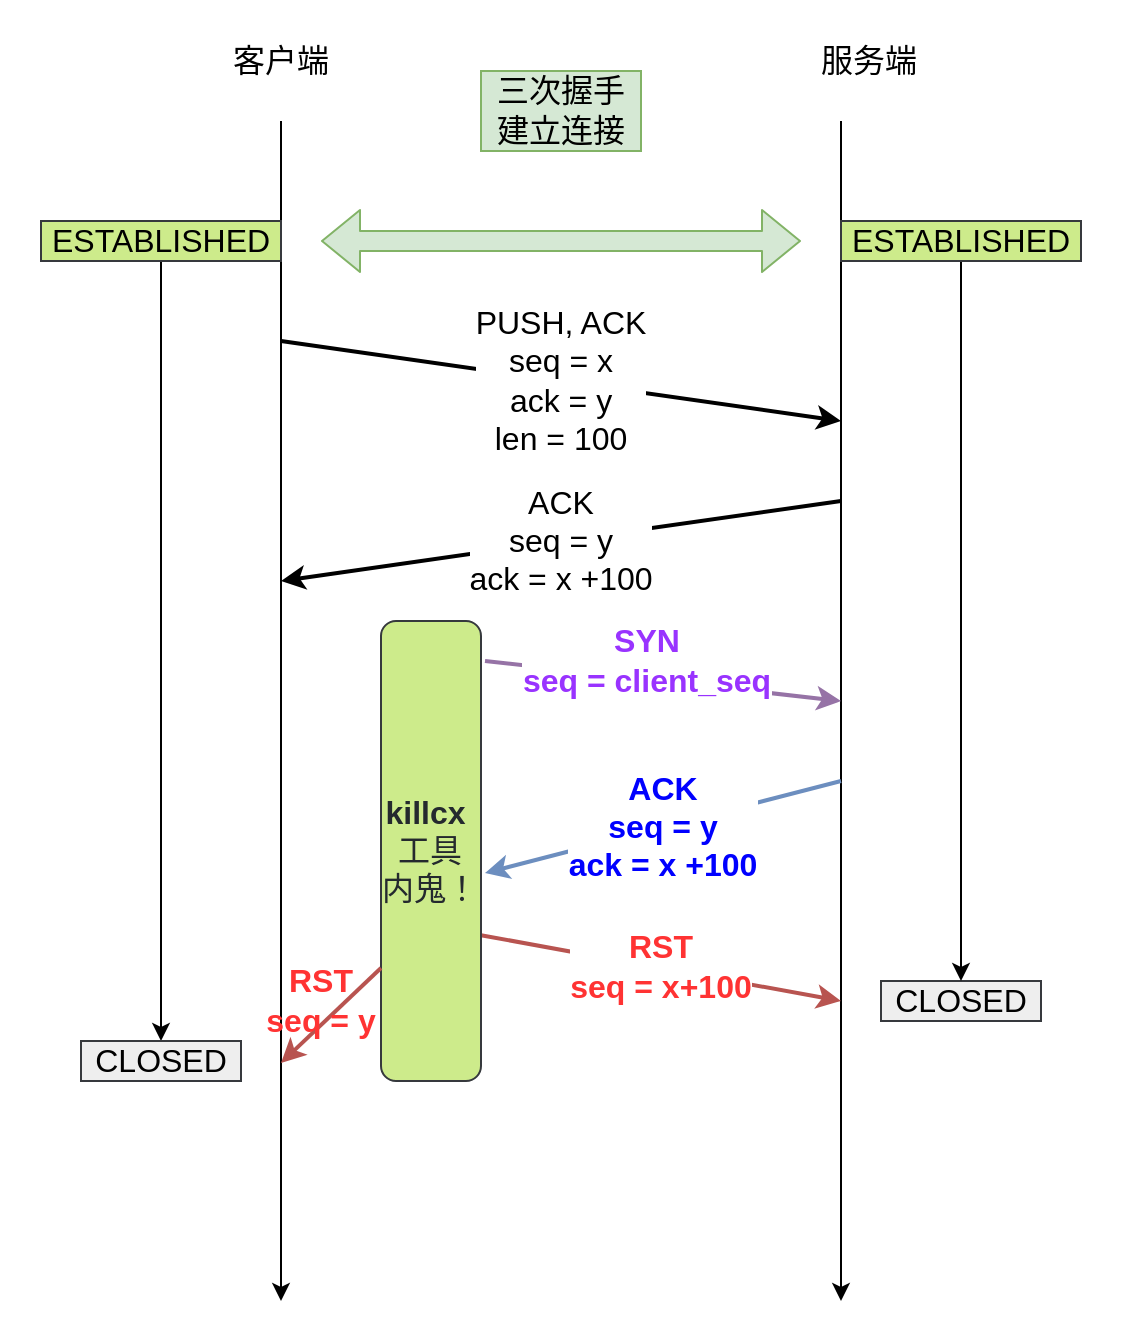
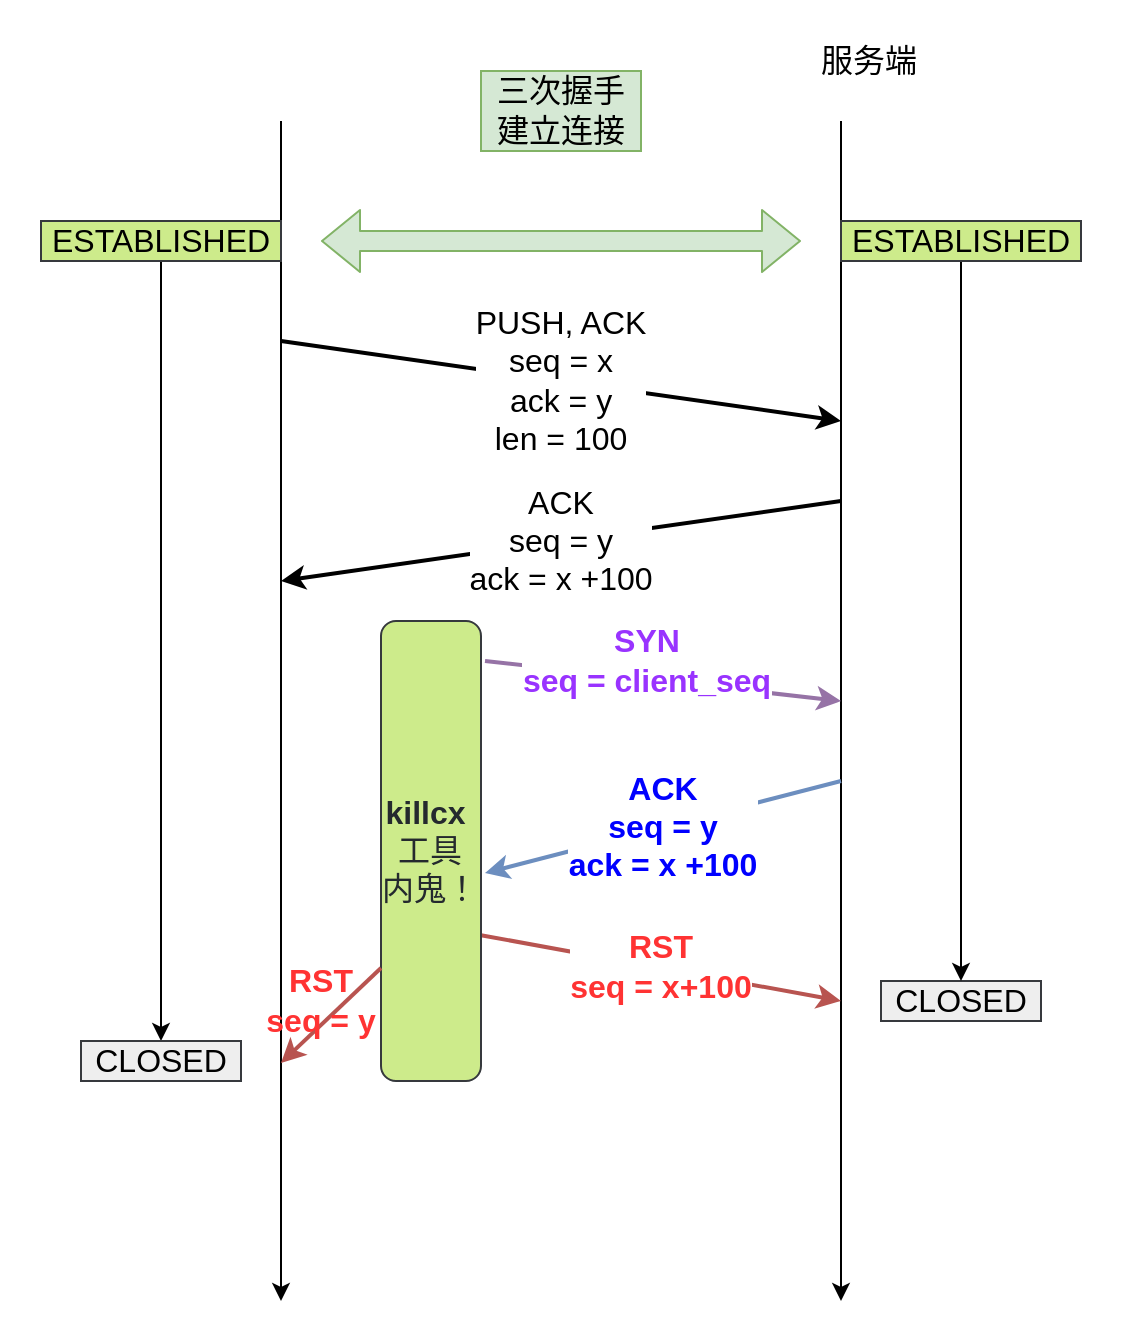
(281, 61) -> none
